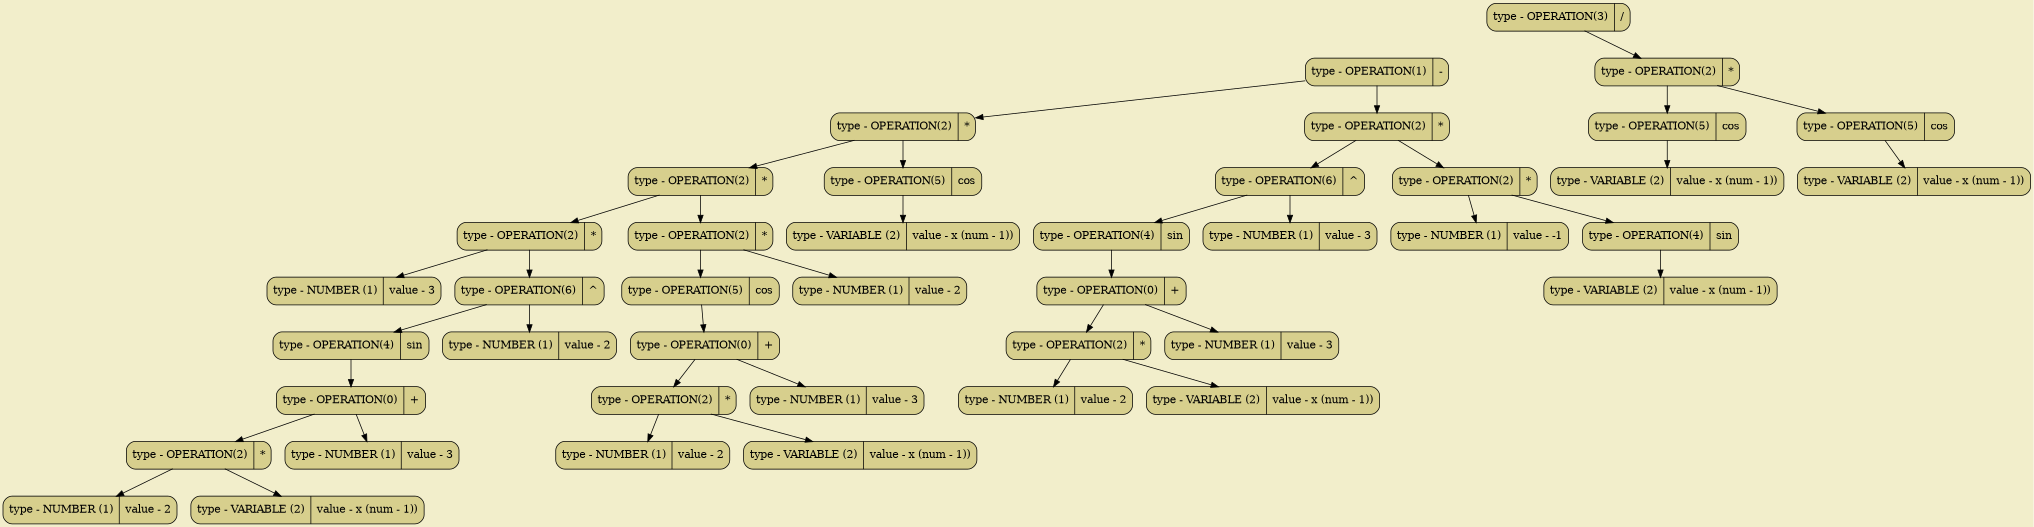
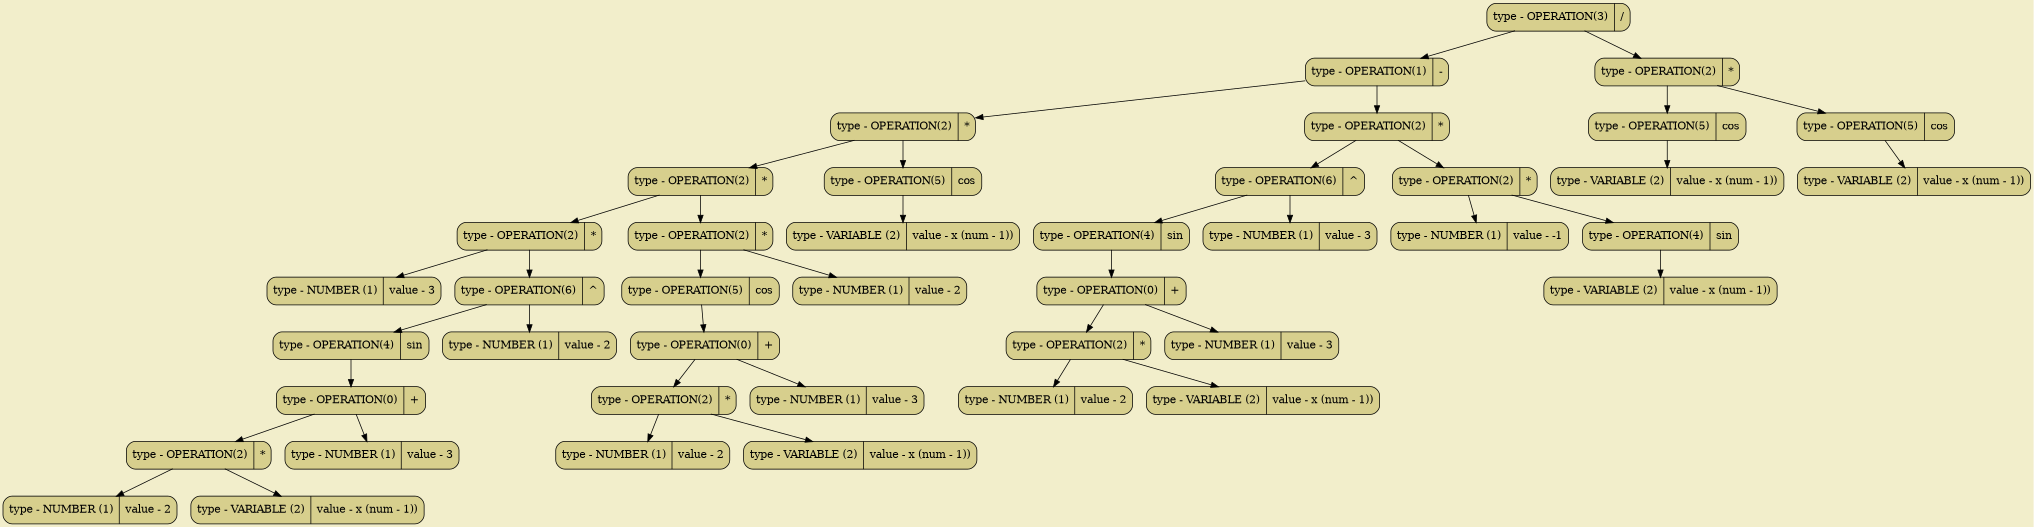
none -> (1471, 44)
